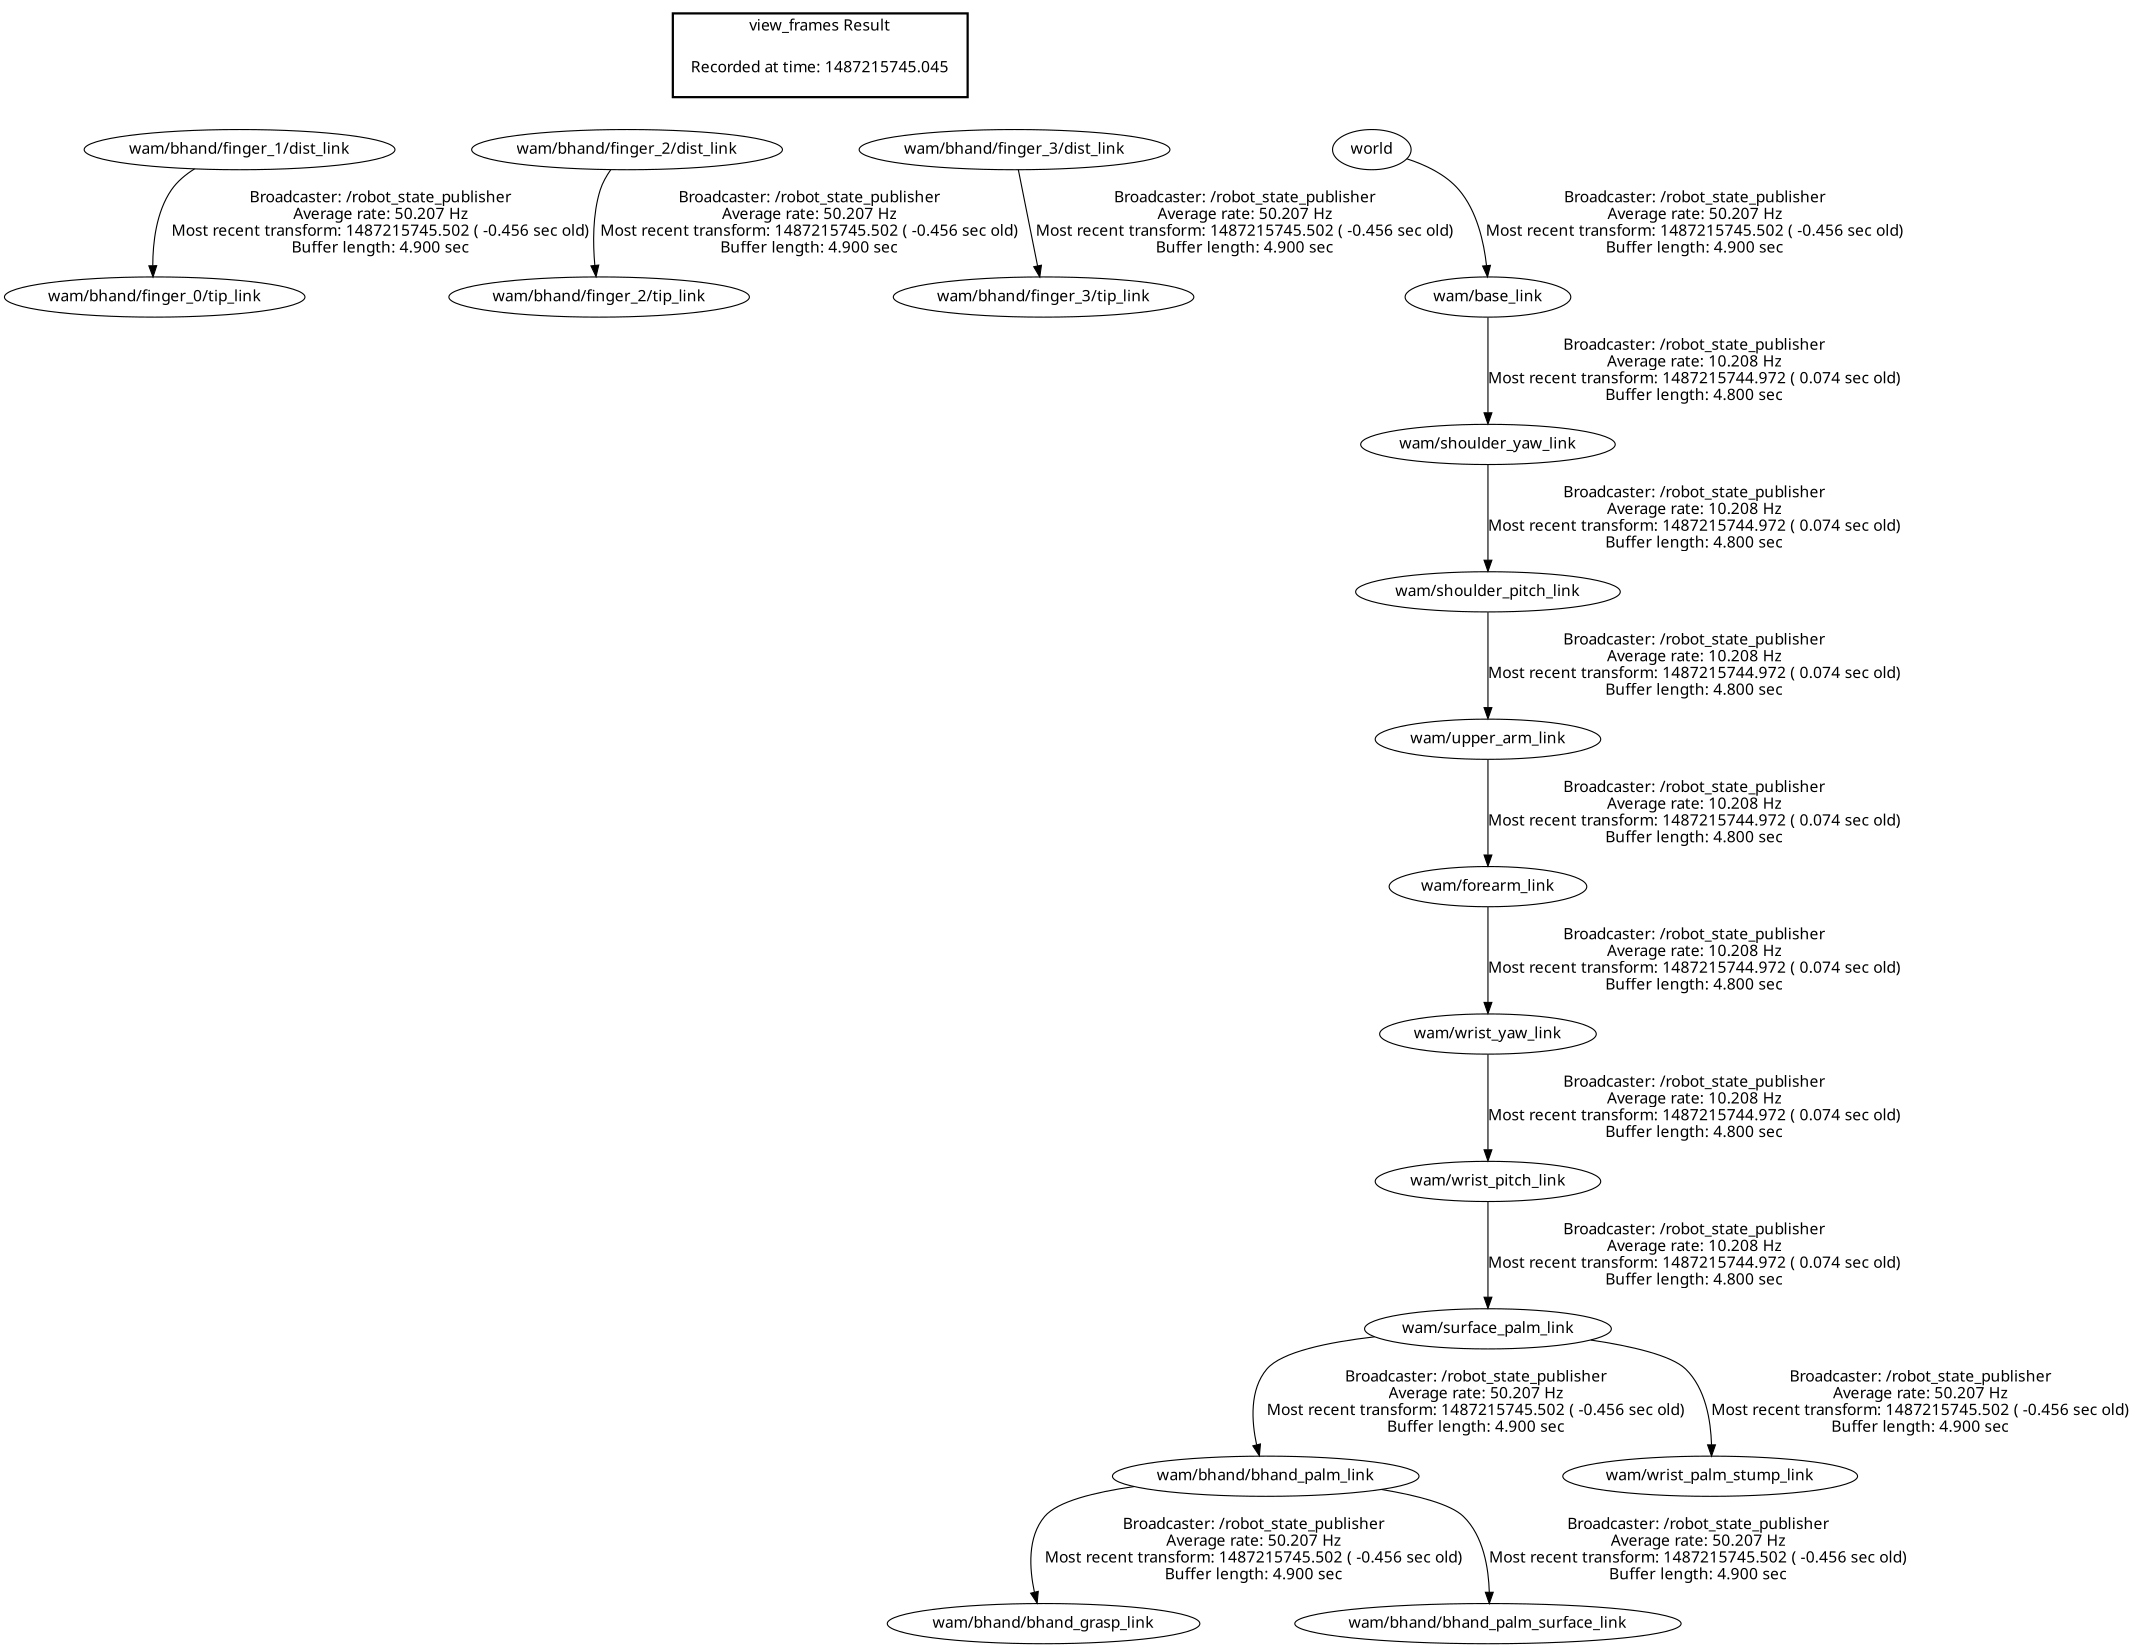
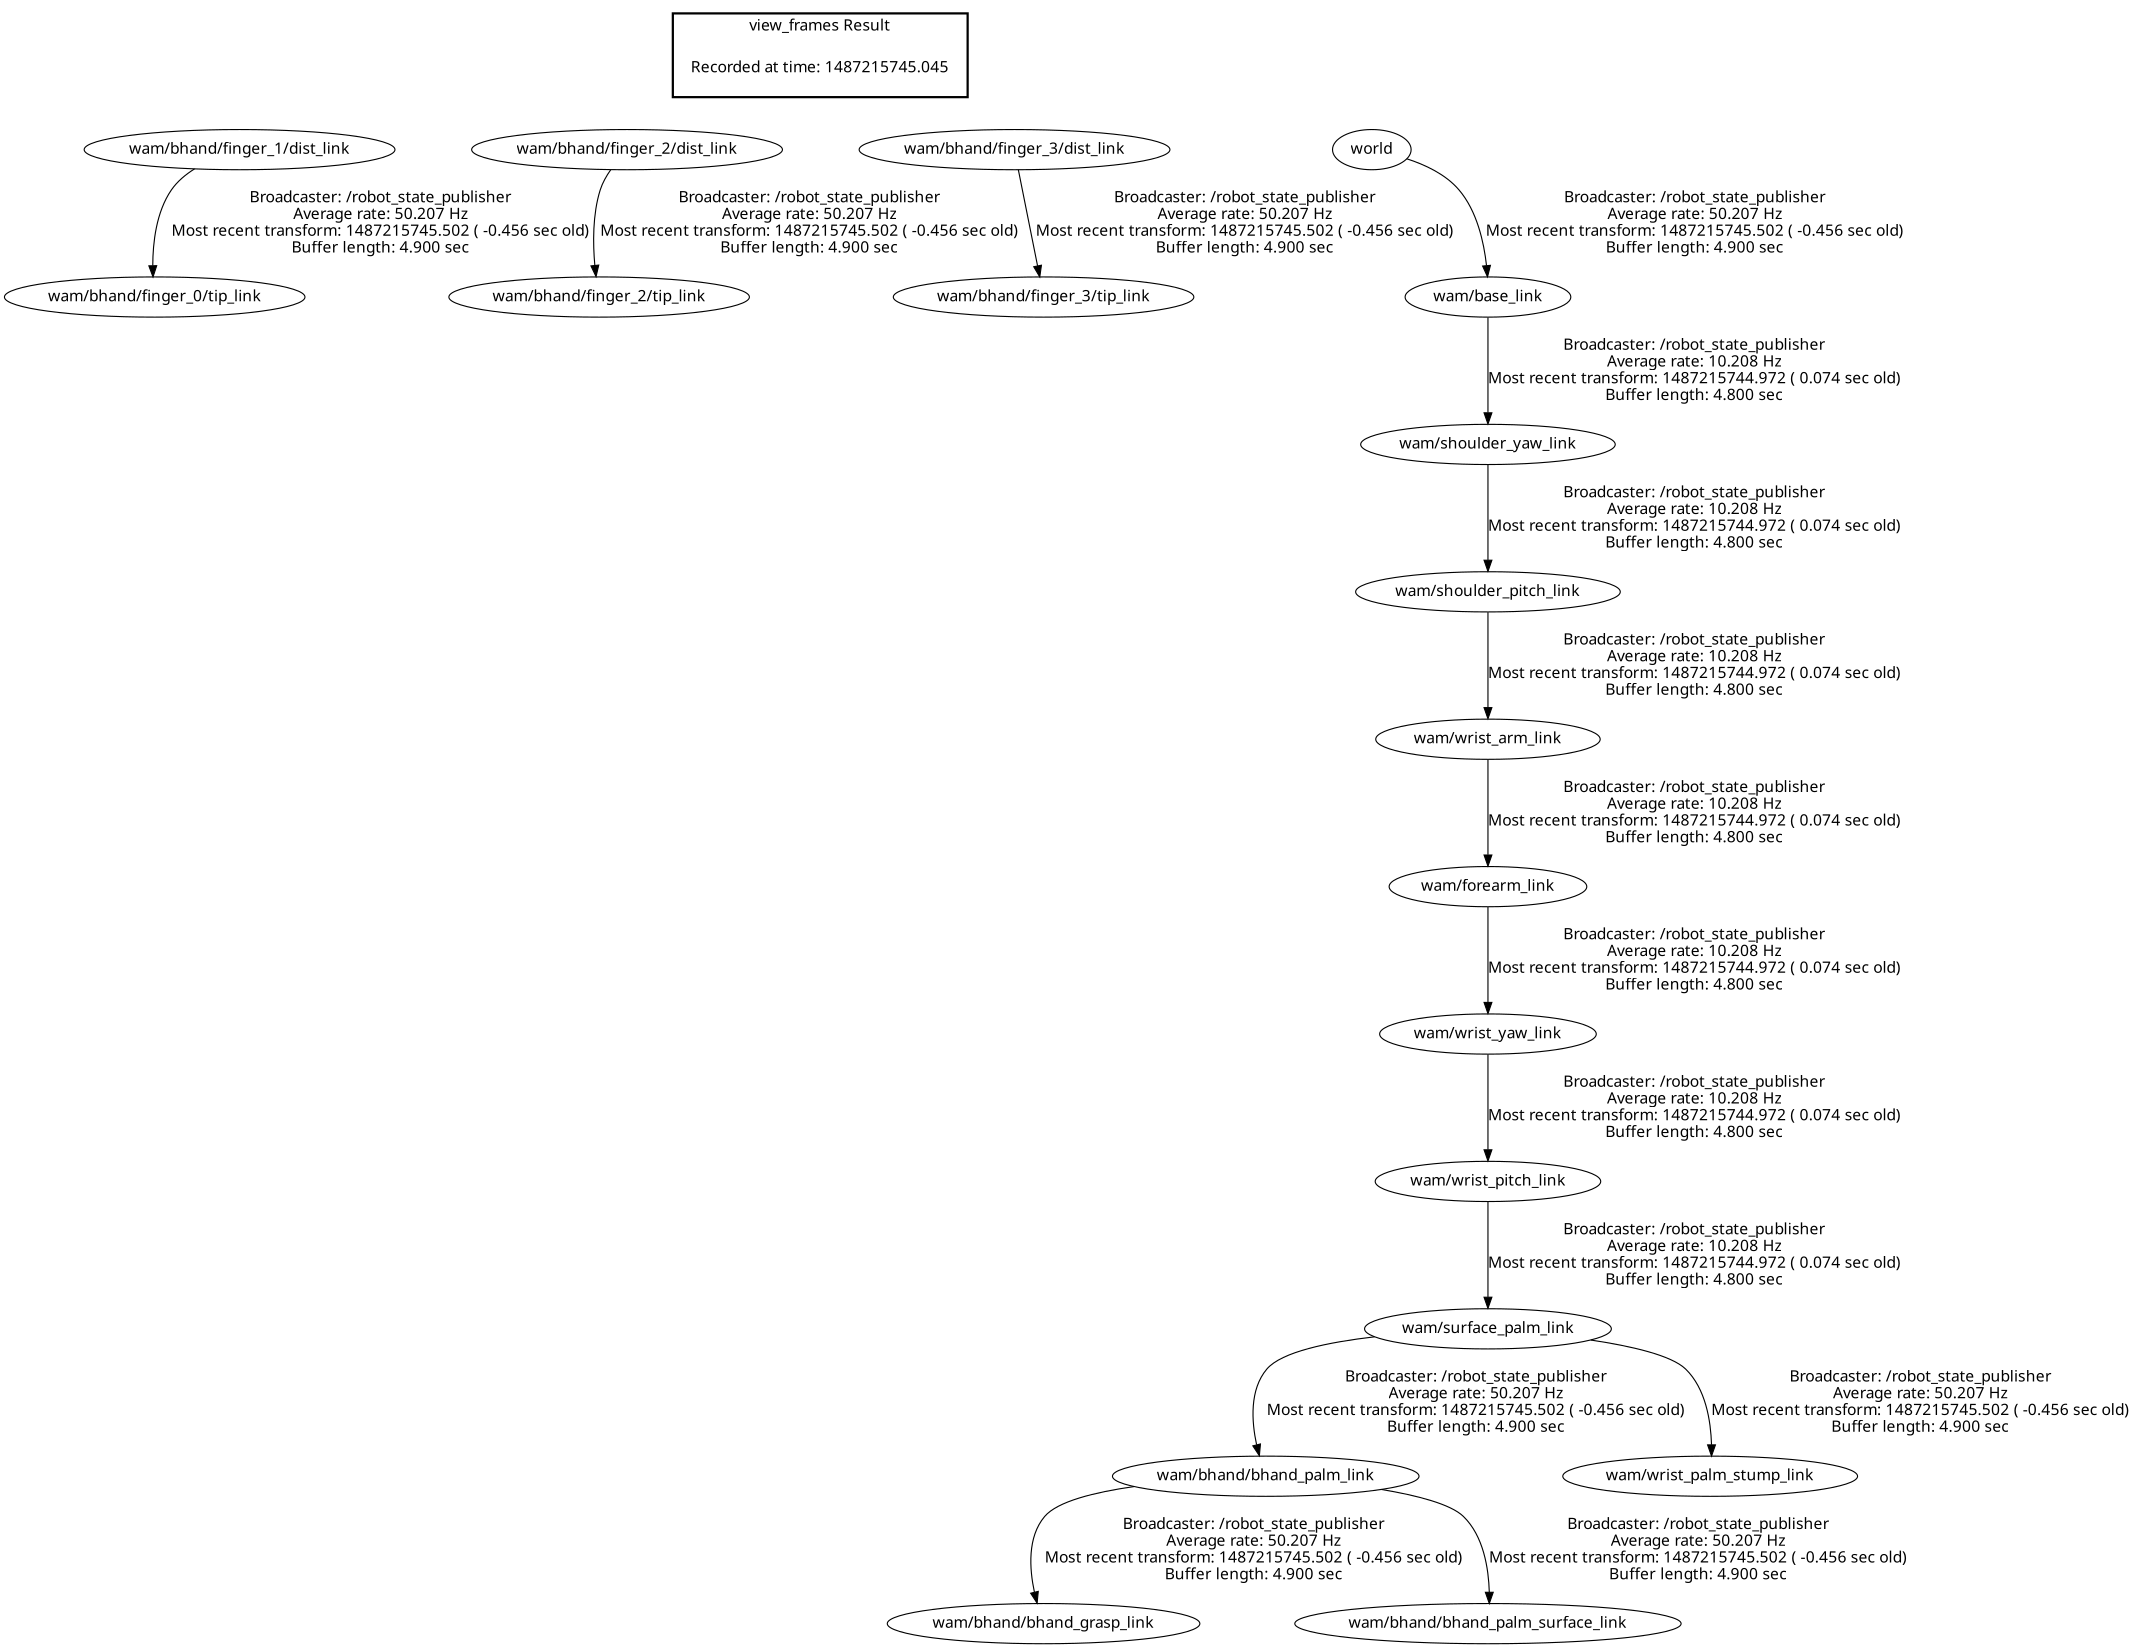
(1488, 739) -> (1488, 739)
